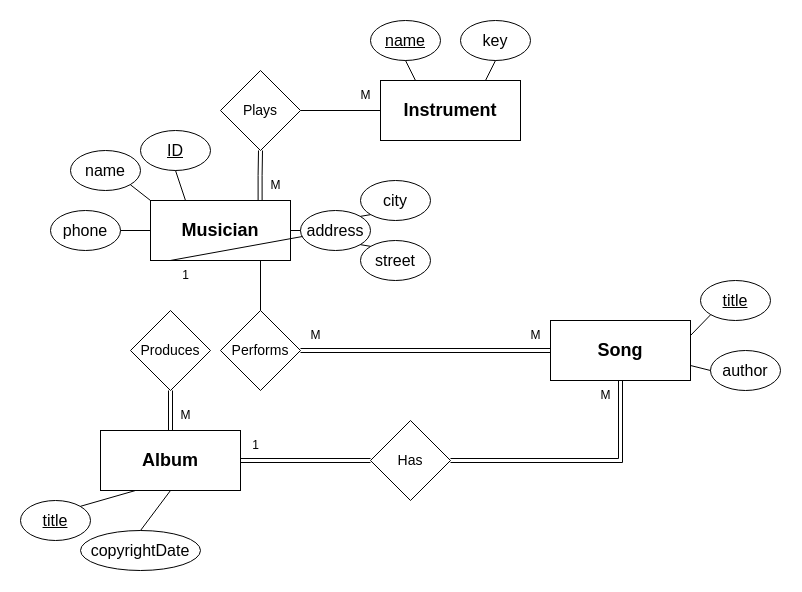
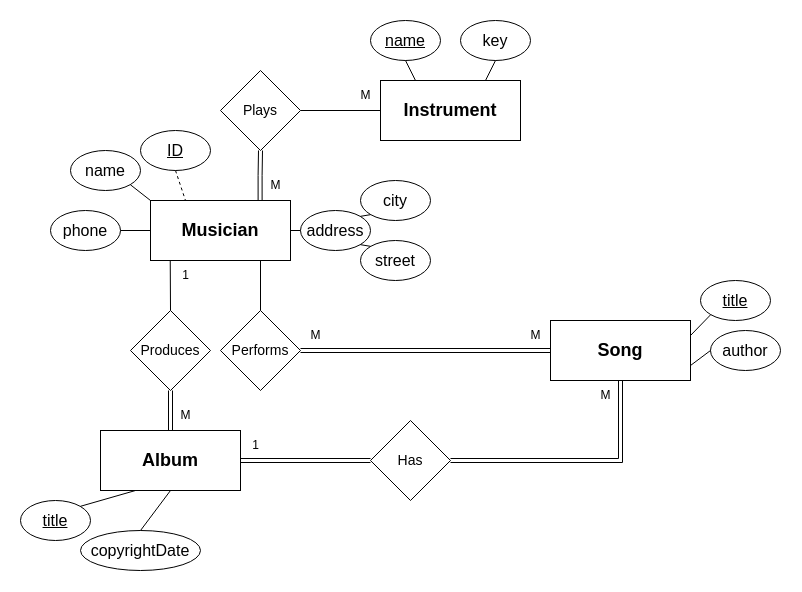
(181, 186) -> (181, 186)
(236, 249) -> (170, 286)
(746, 371) -> (746, 351)
